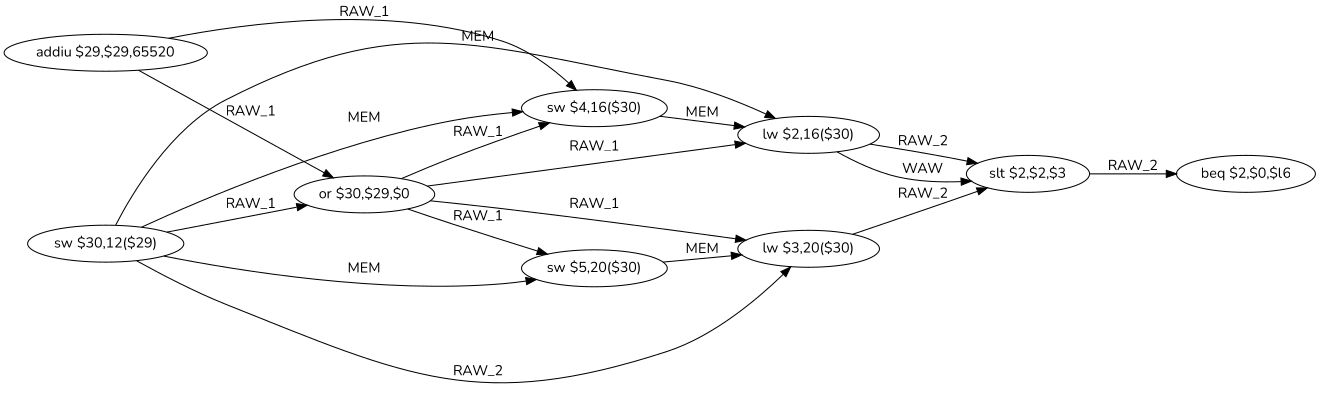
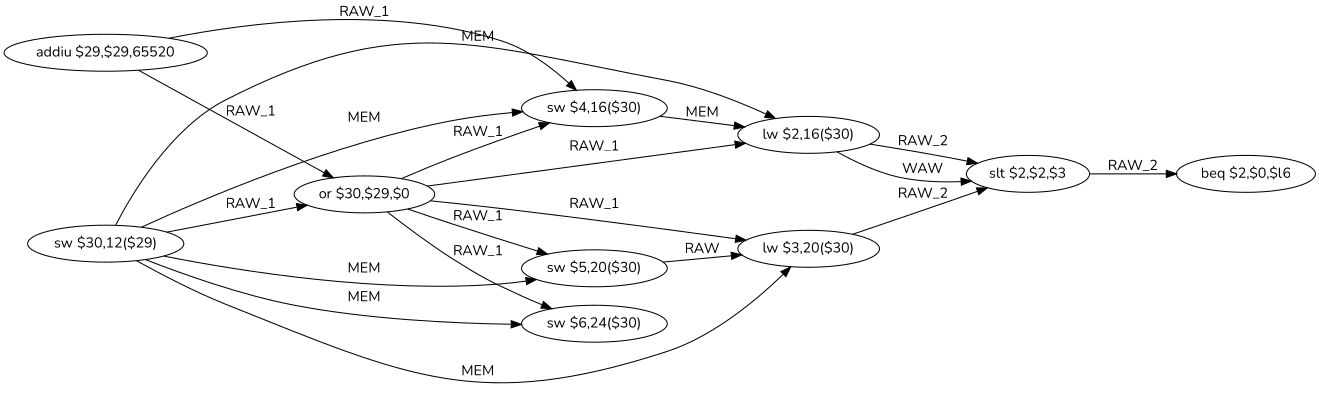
(703, 249) -> (703, 249)
none -> (594, 324)
(478, 371) -> (478, 371)
